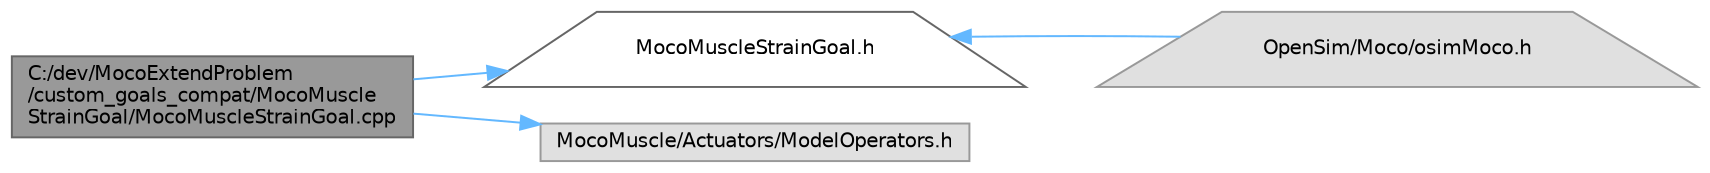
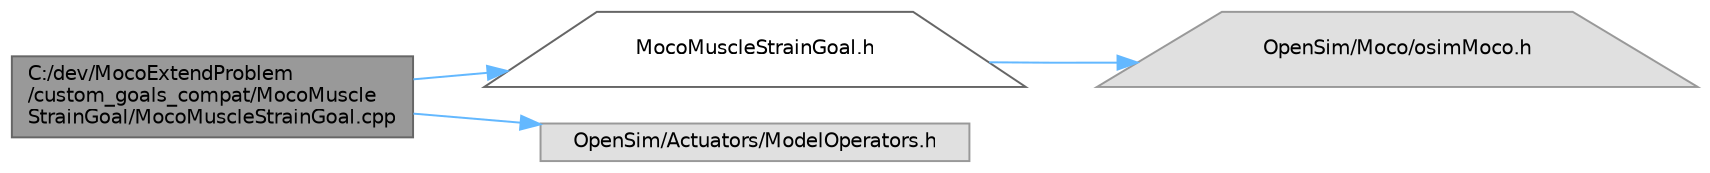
(1076, 36) -> (1053, 63)
(755, 142) -> (755, 142)
